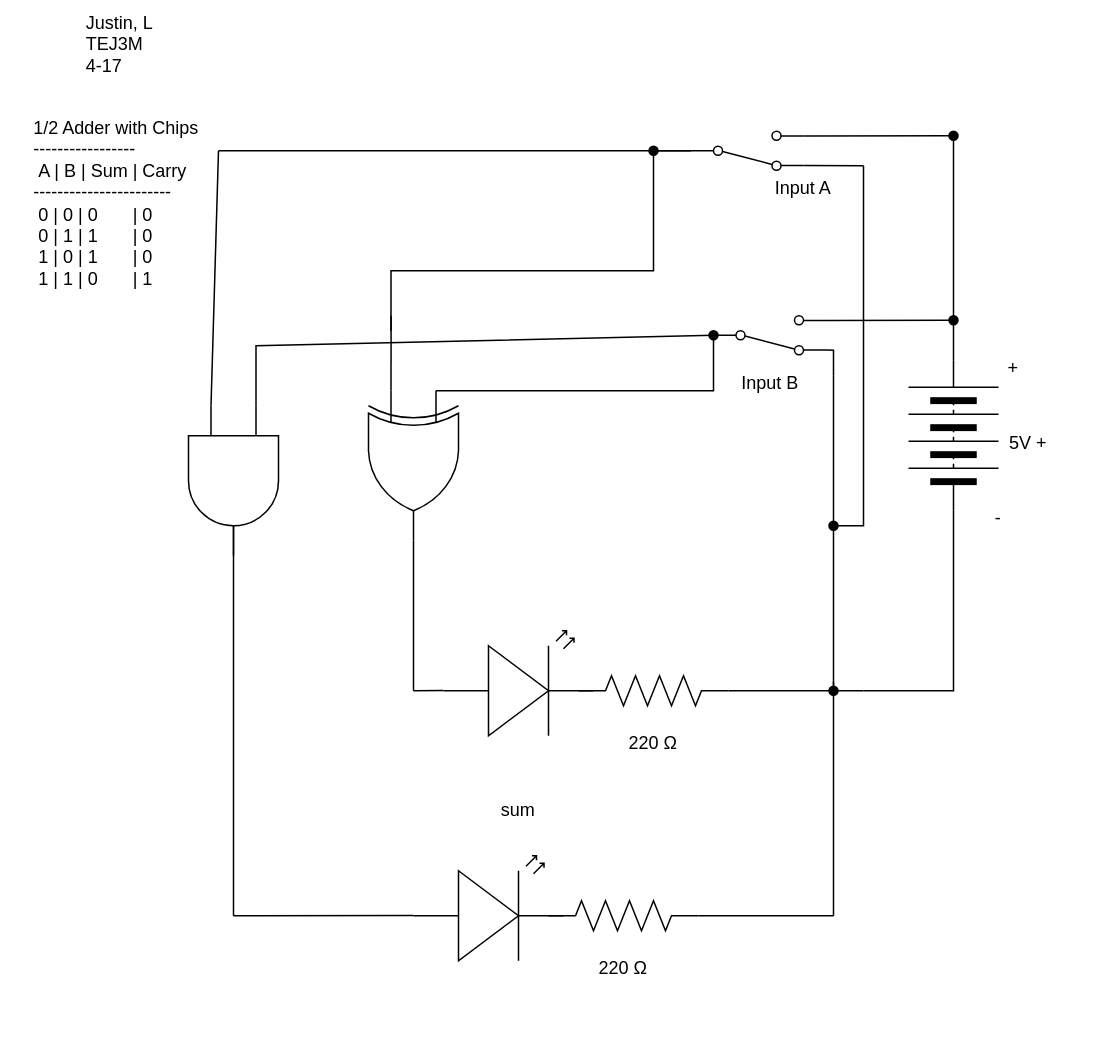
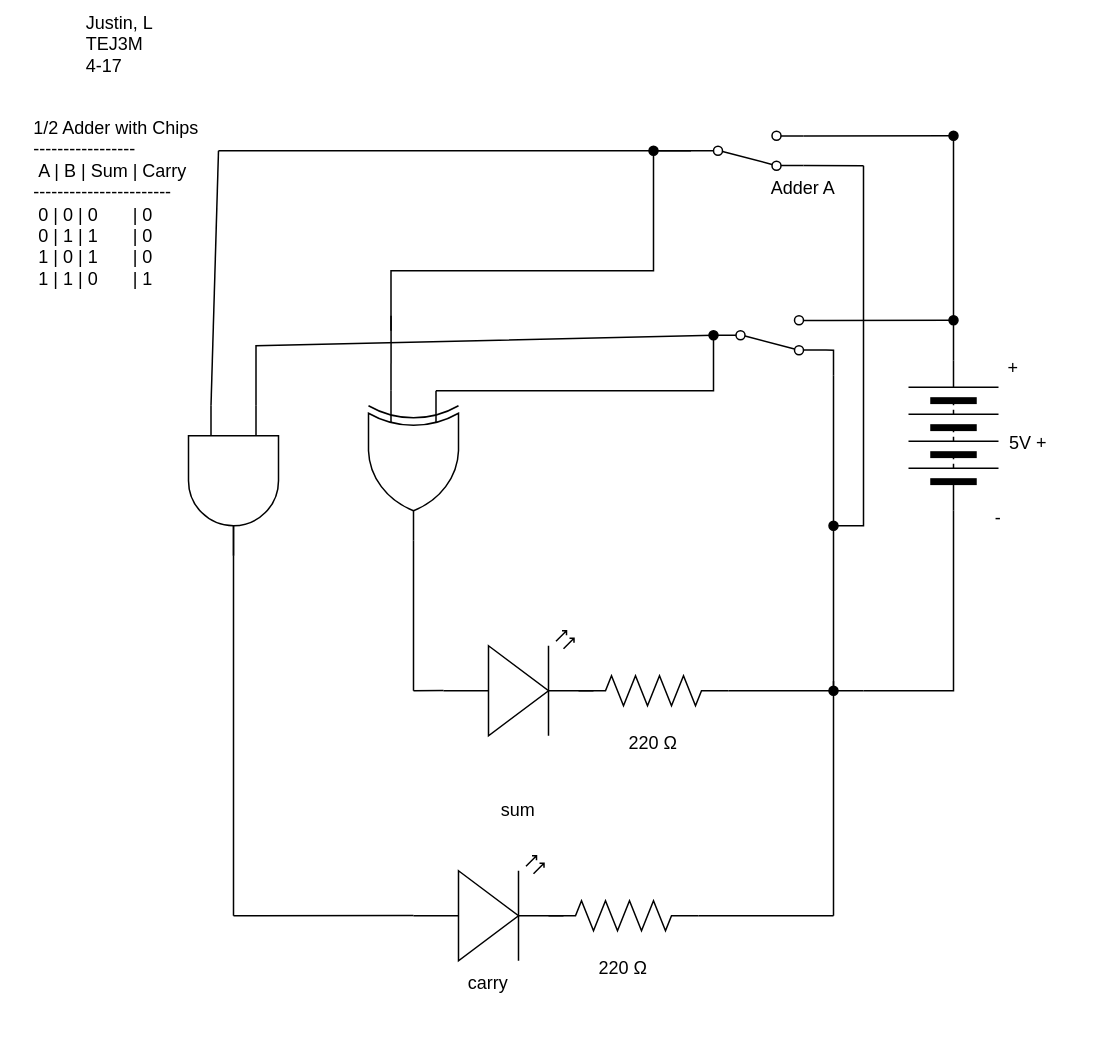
(803, 188) -> (803, 188)
(770, 383) -> none
none -> (488, 983)
